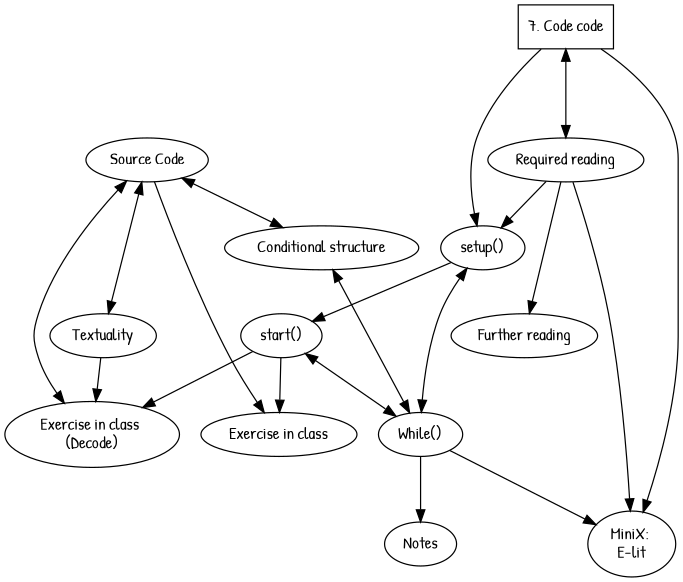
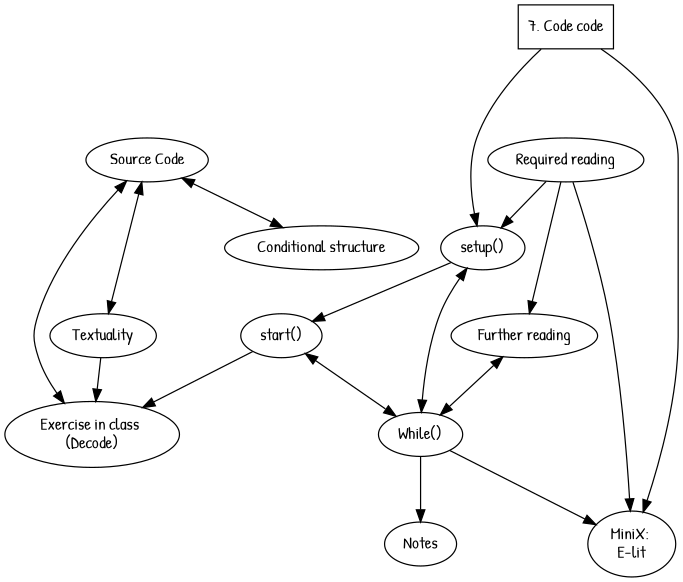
(566, 93) -> none
(371, 341) -> (472, 386)
(279, 434) -> none
